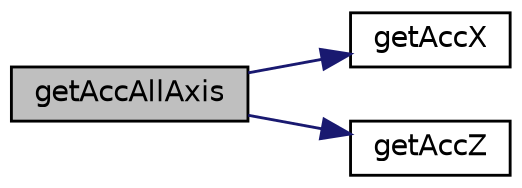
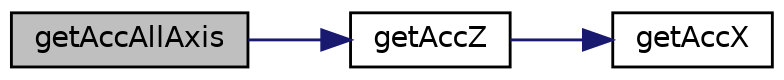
(285, 66) -> (547, 40)
